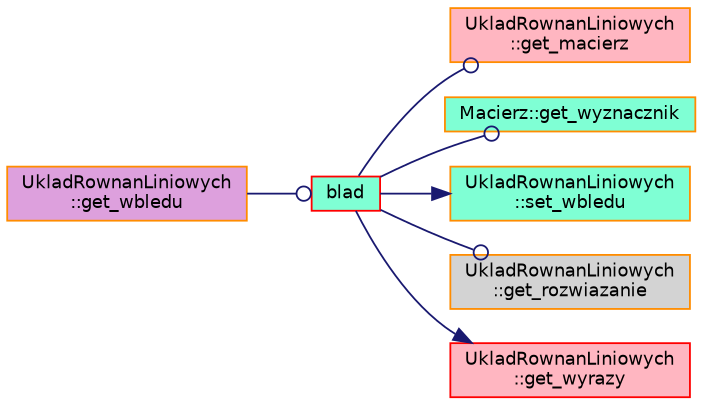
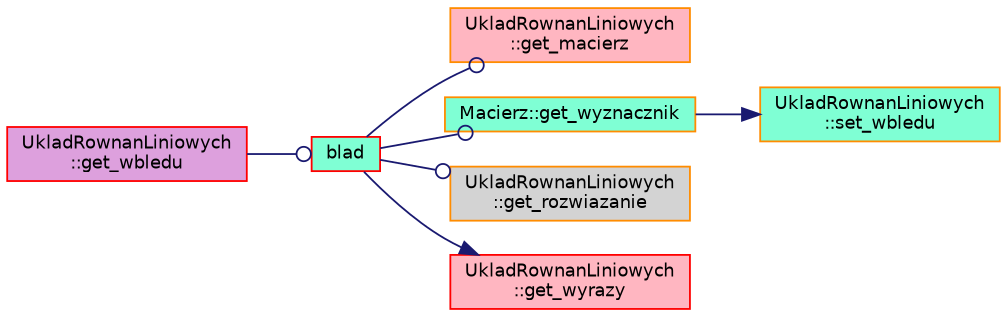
(127, 194) -> (127, 154)
(406, 194) -> (719, 114)
